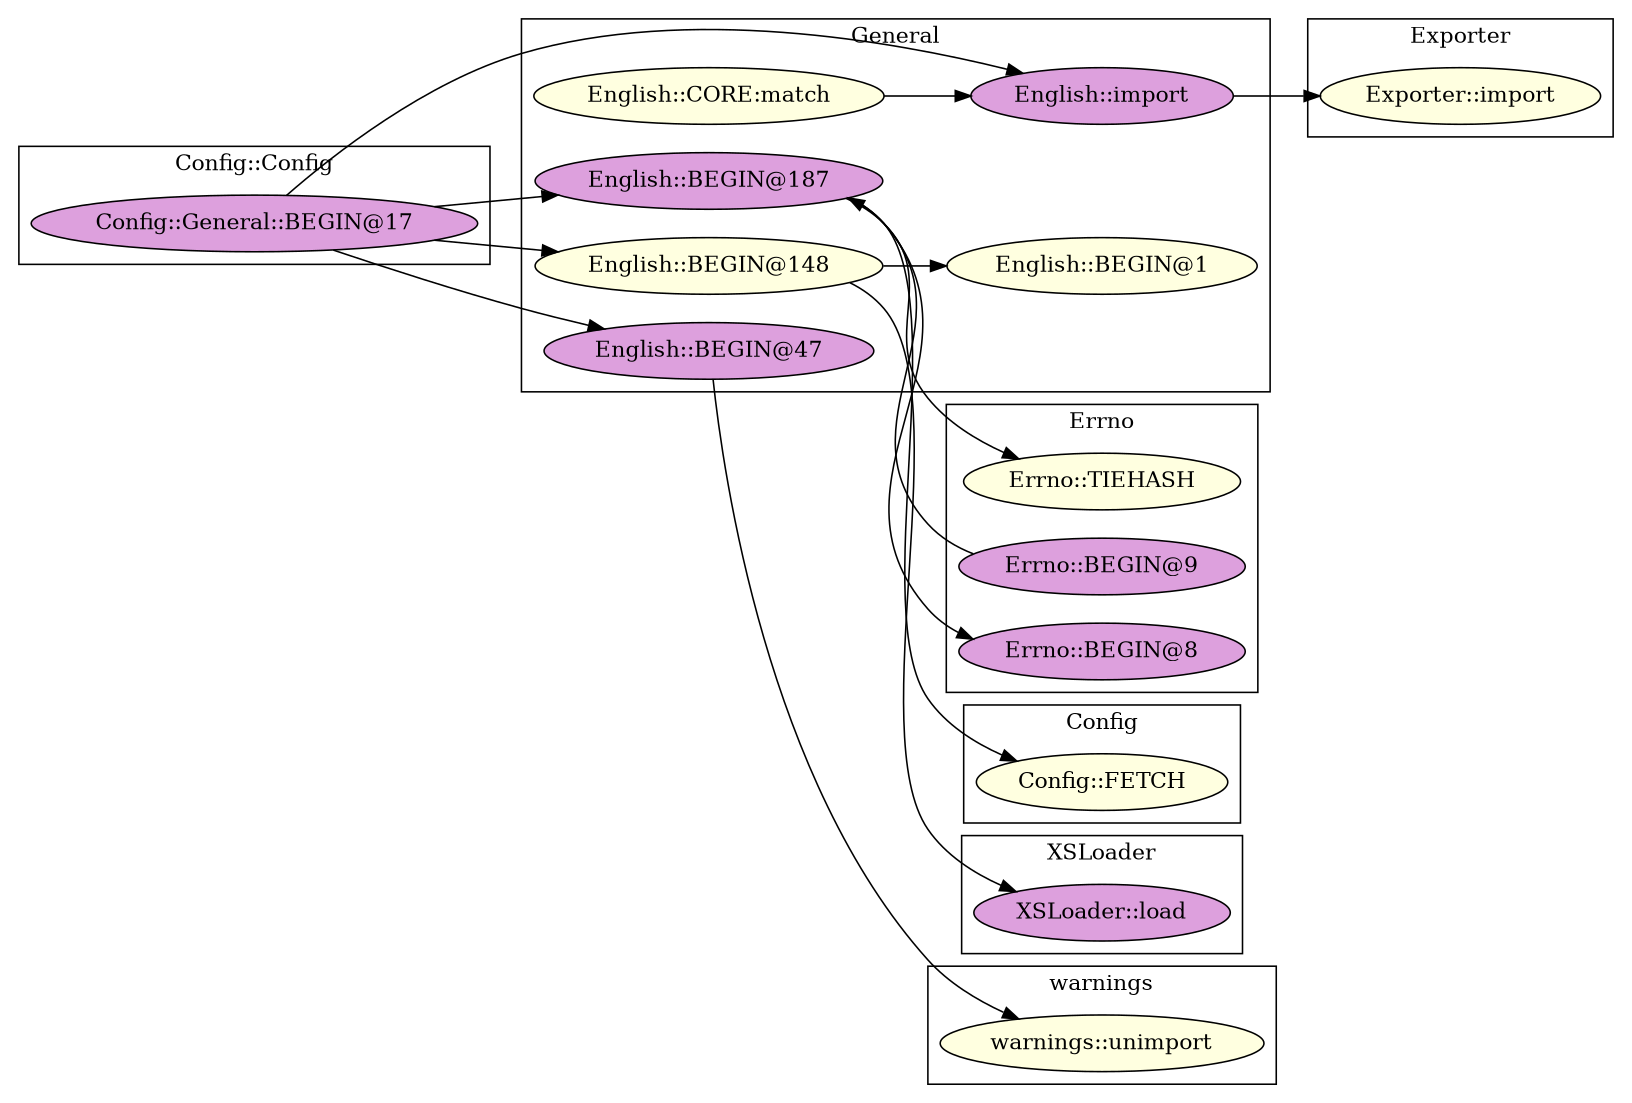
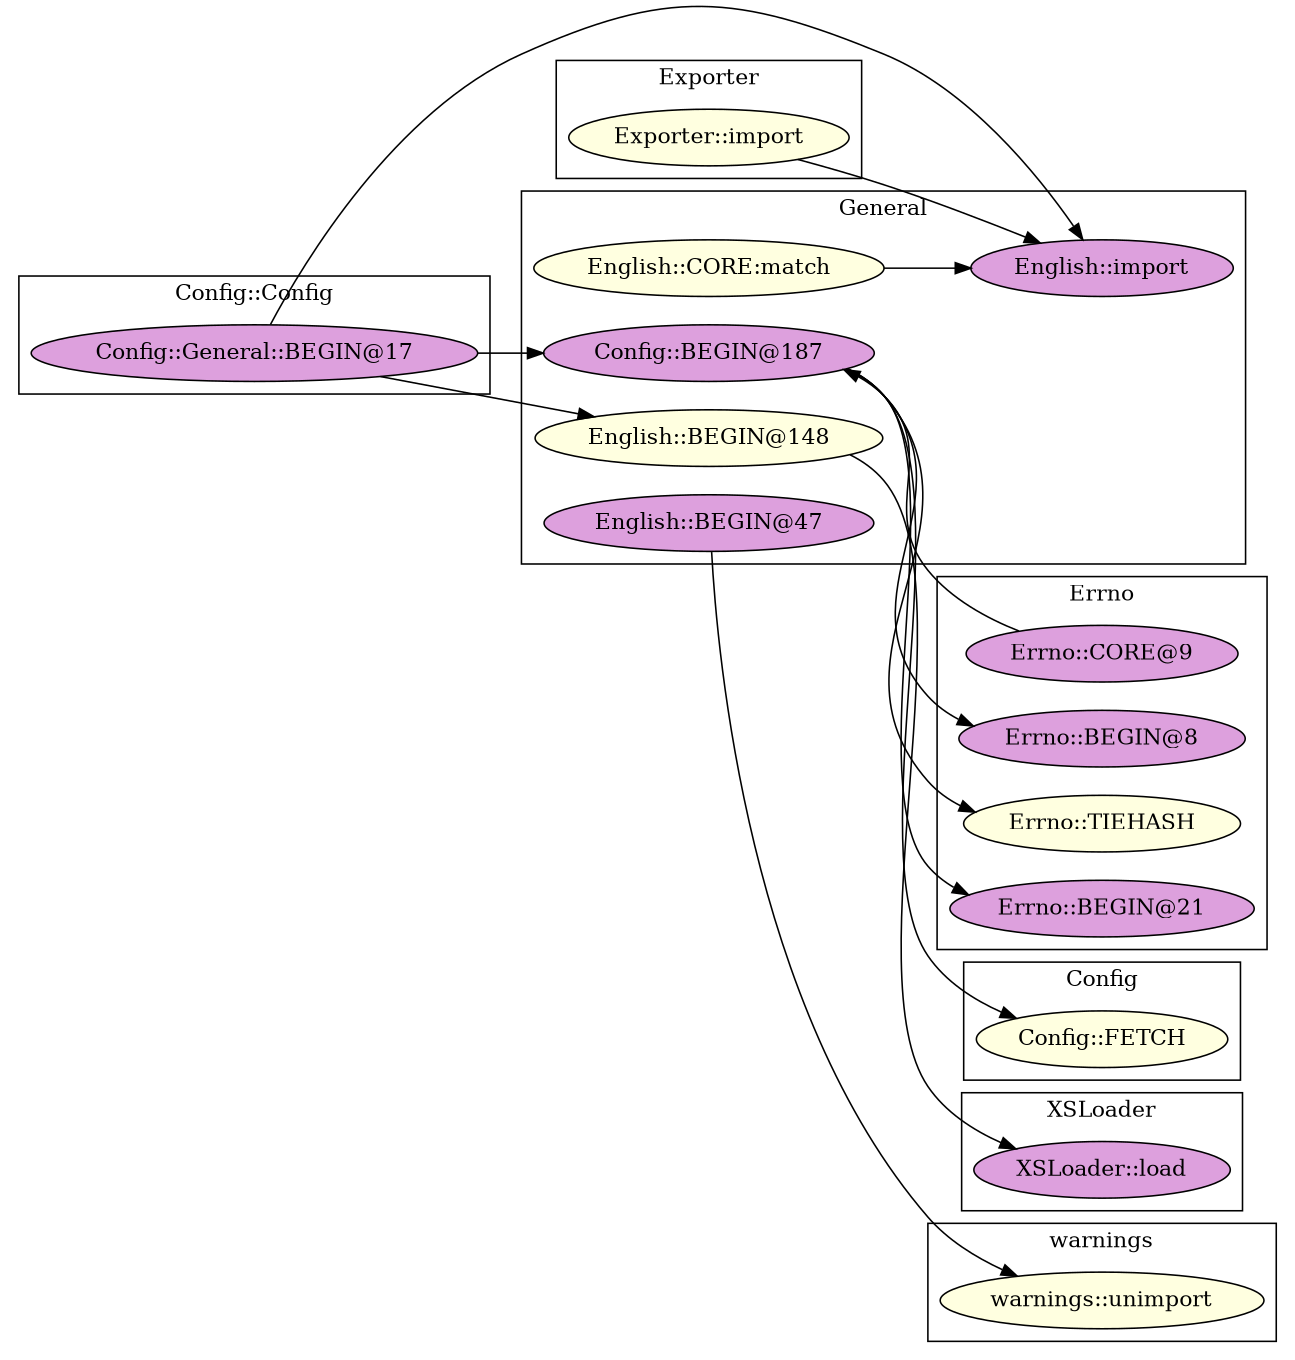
(1260, 96) -> (930, 201)
(709, 181) -> (709, 353)
(1102, 266) -> none
(460, 291) -> none
(1102, 566) -> (1102, 654)
none -> (1102, 909)
